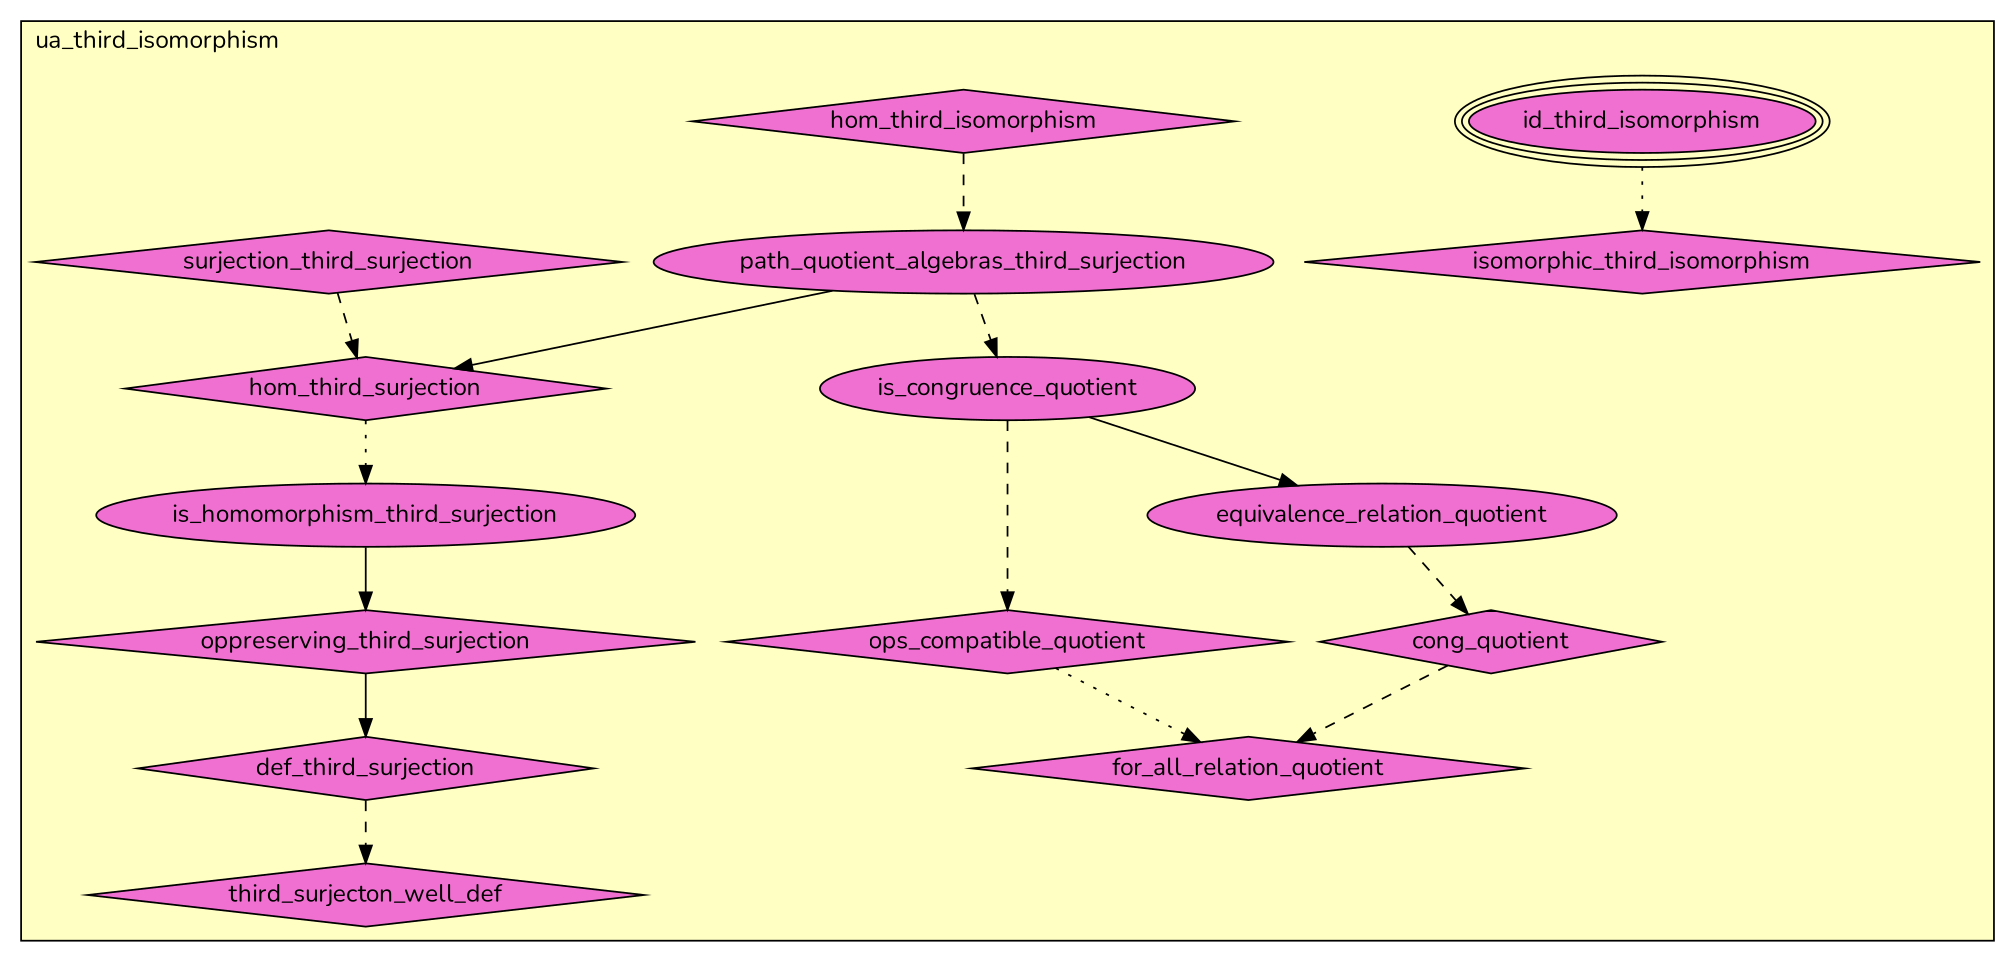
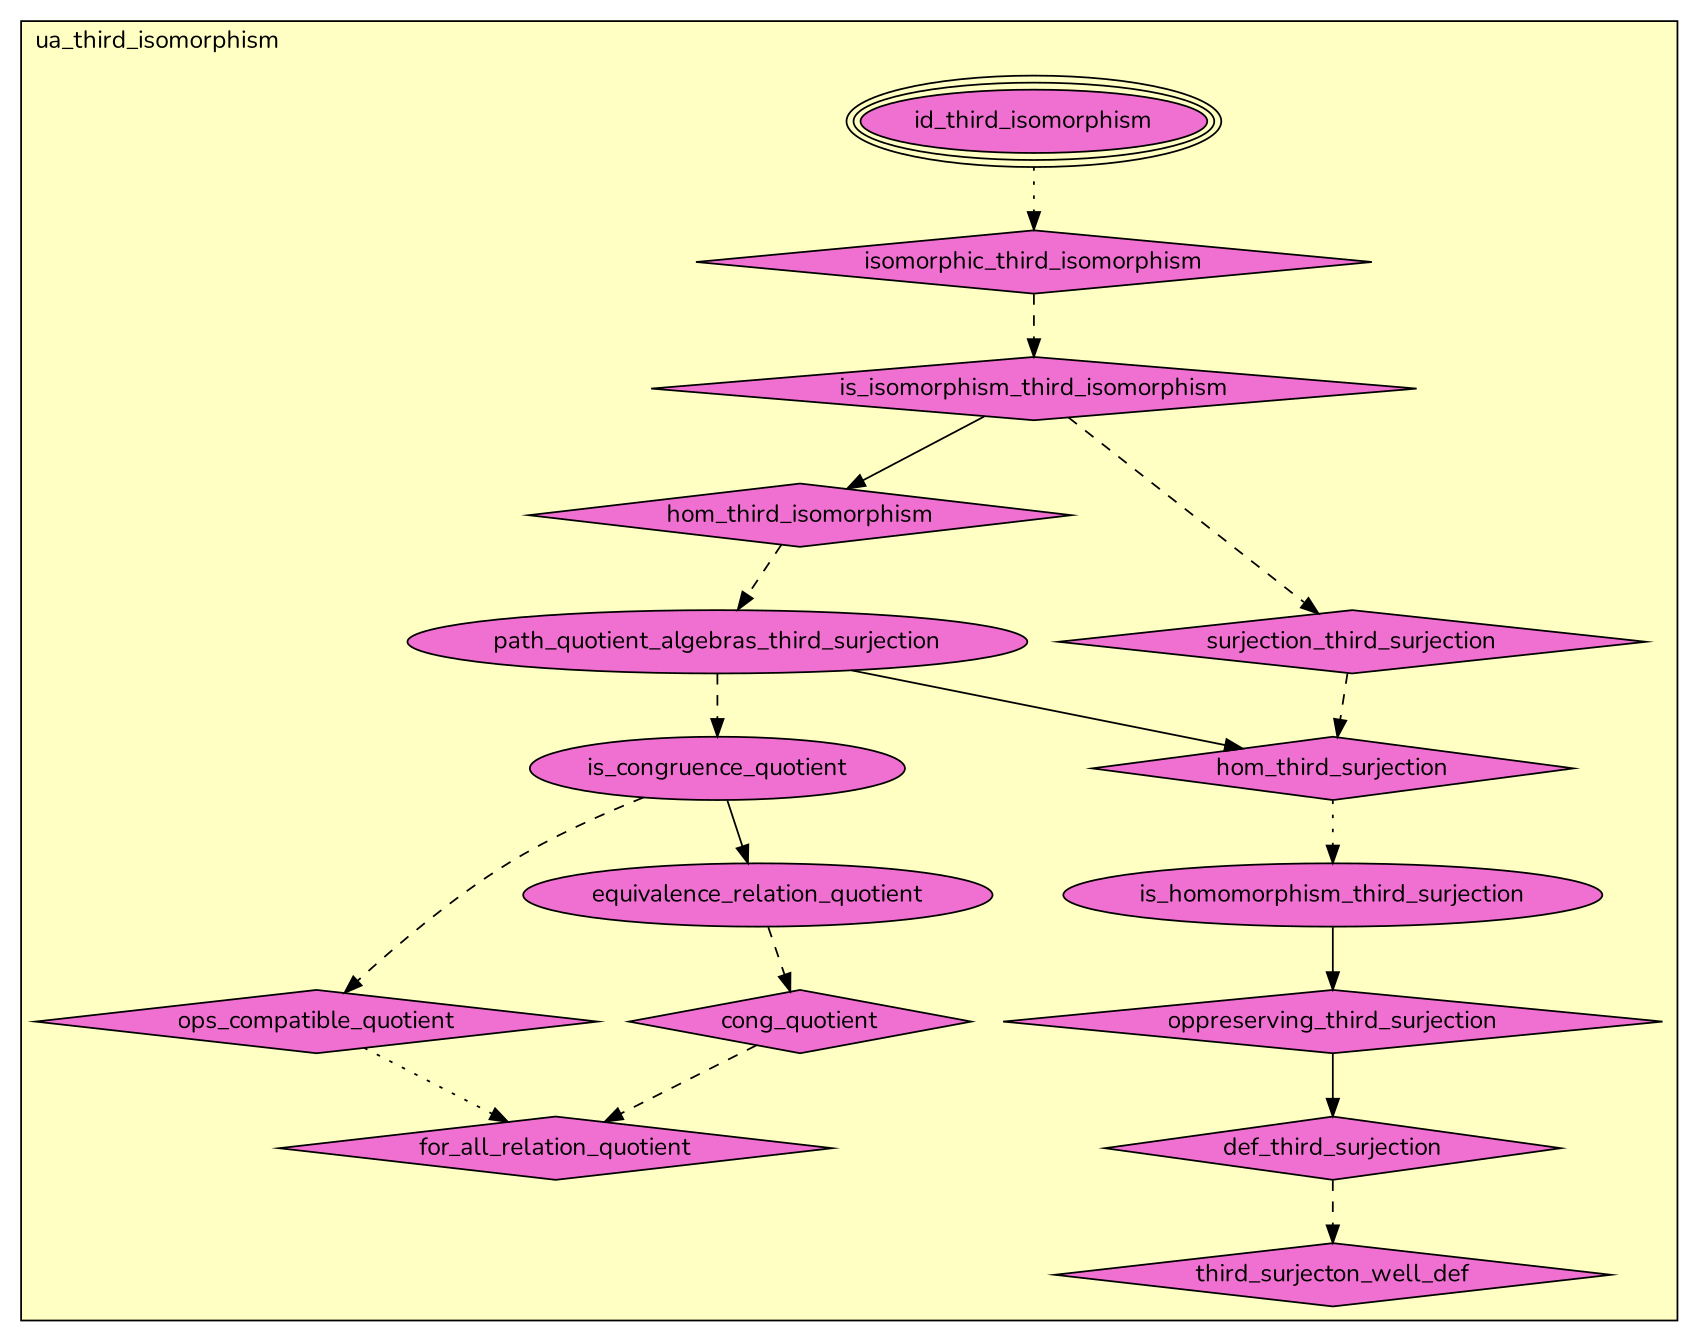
none -> (1034, 389)
